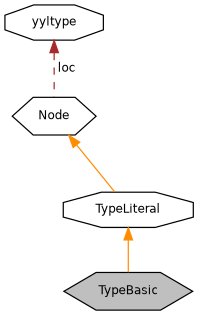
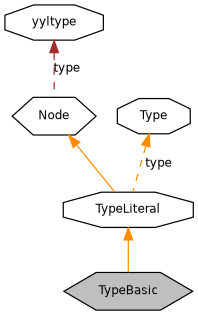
(65, 69) -> (65, 69)
none -> (154, 116)
